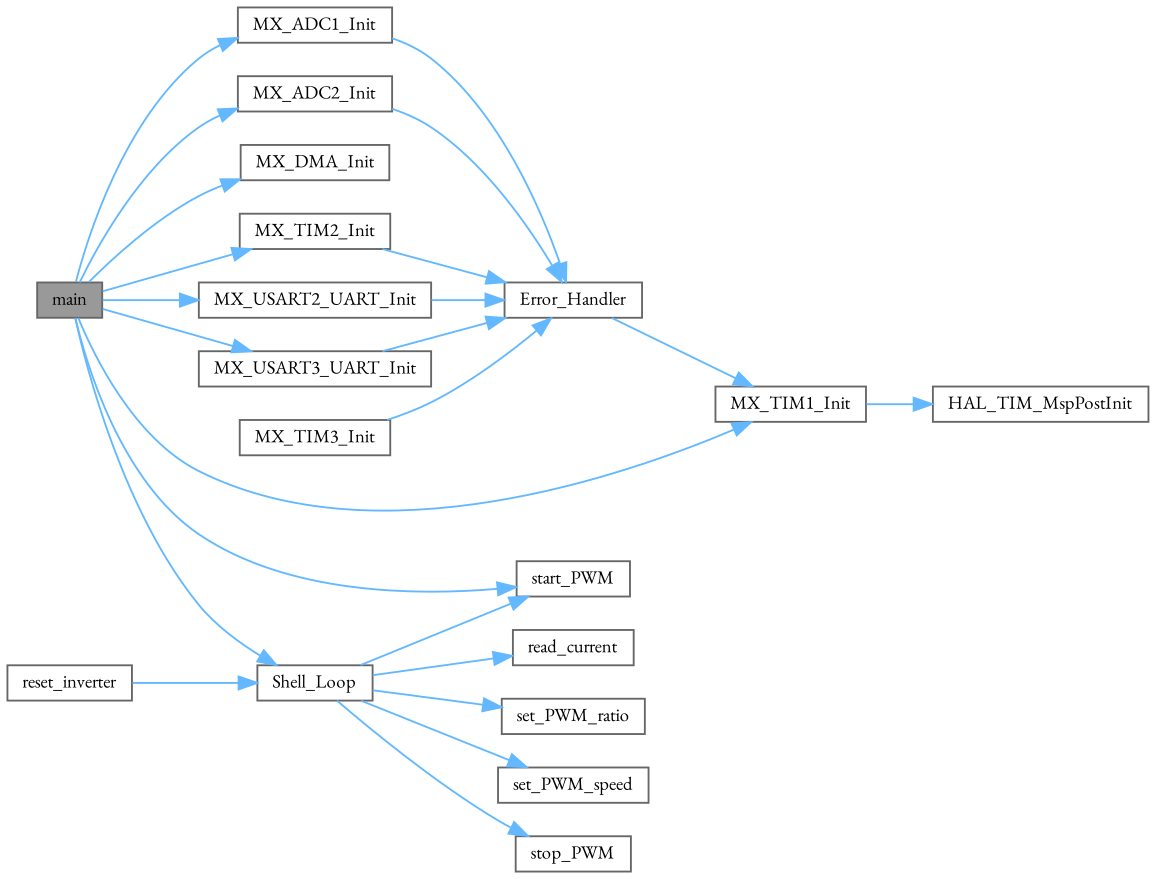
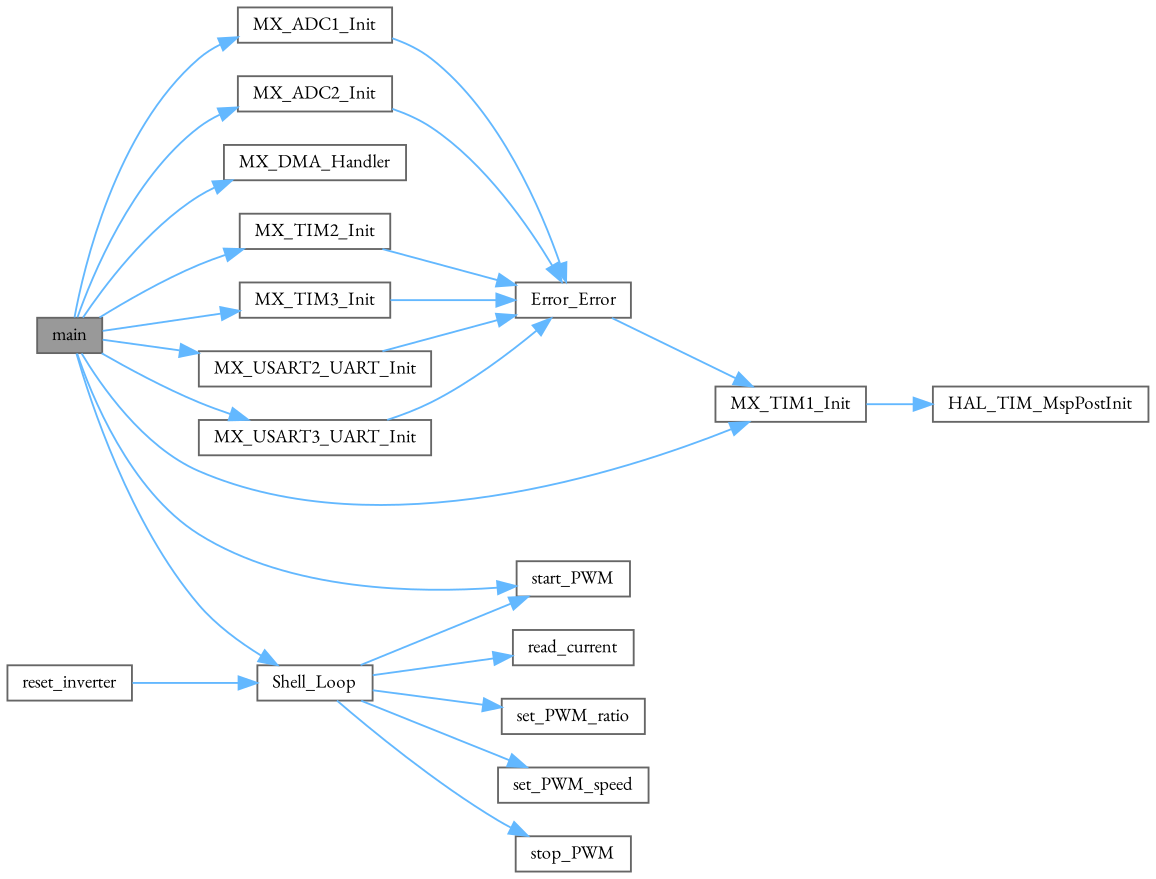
(315, 163) -> (315, 163)
(573, 300) -> (573, 300)
none -> (162, 322)
